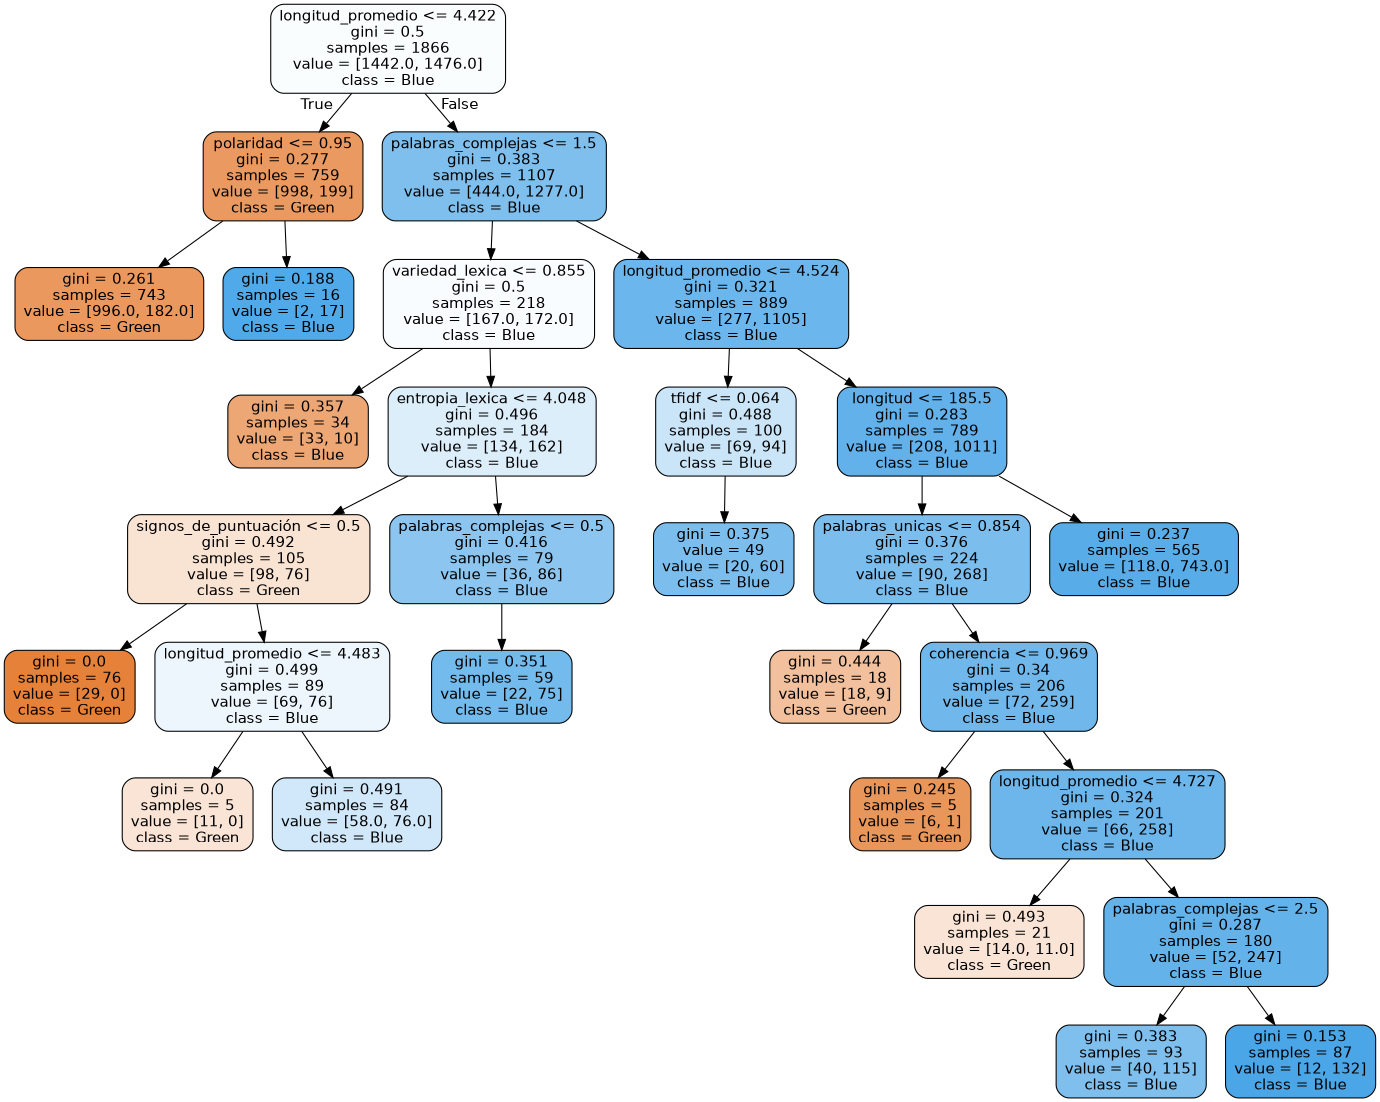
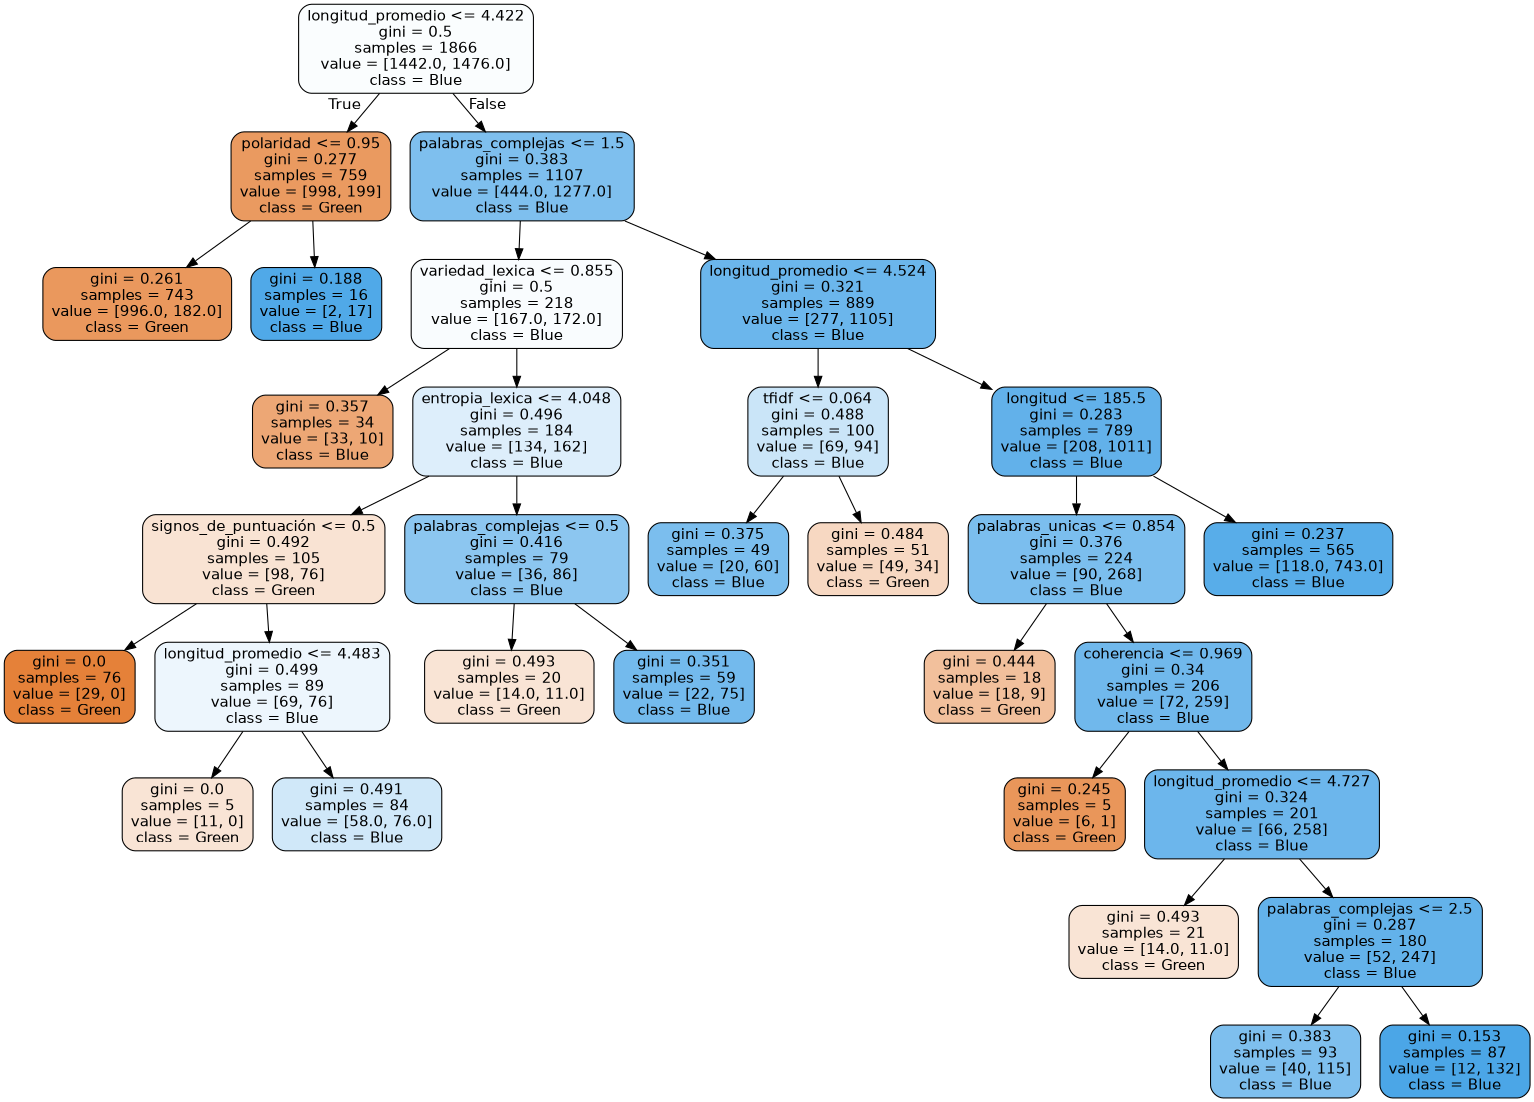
(724, 559) -> (718, 559)
none -> (878, 559)
none -> (509, 687)
